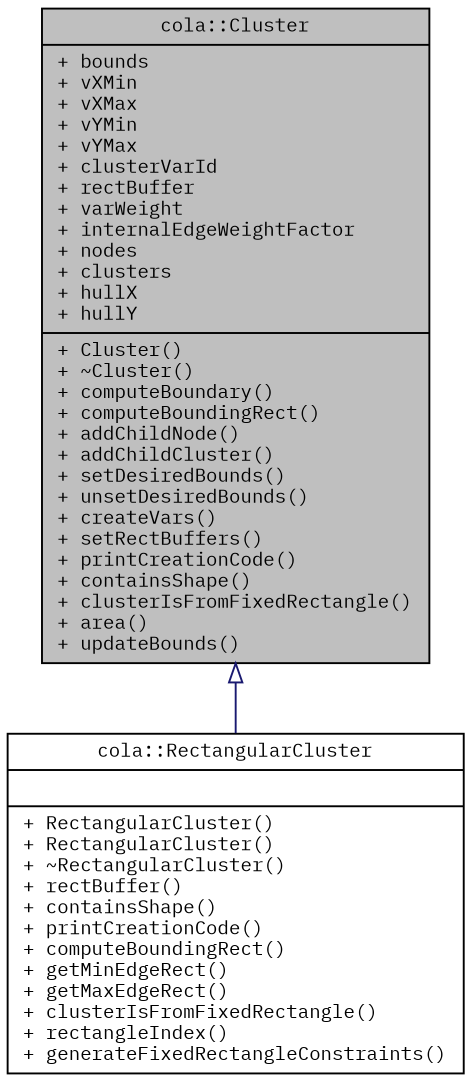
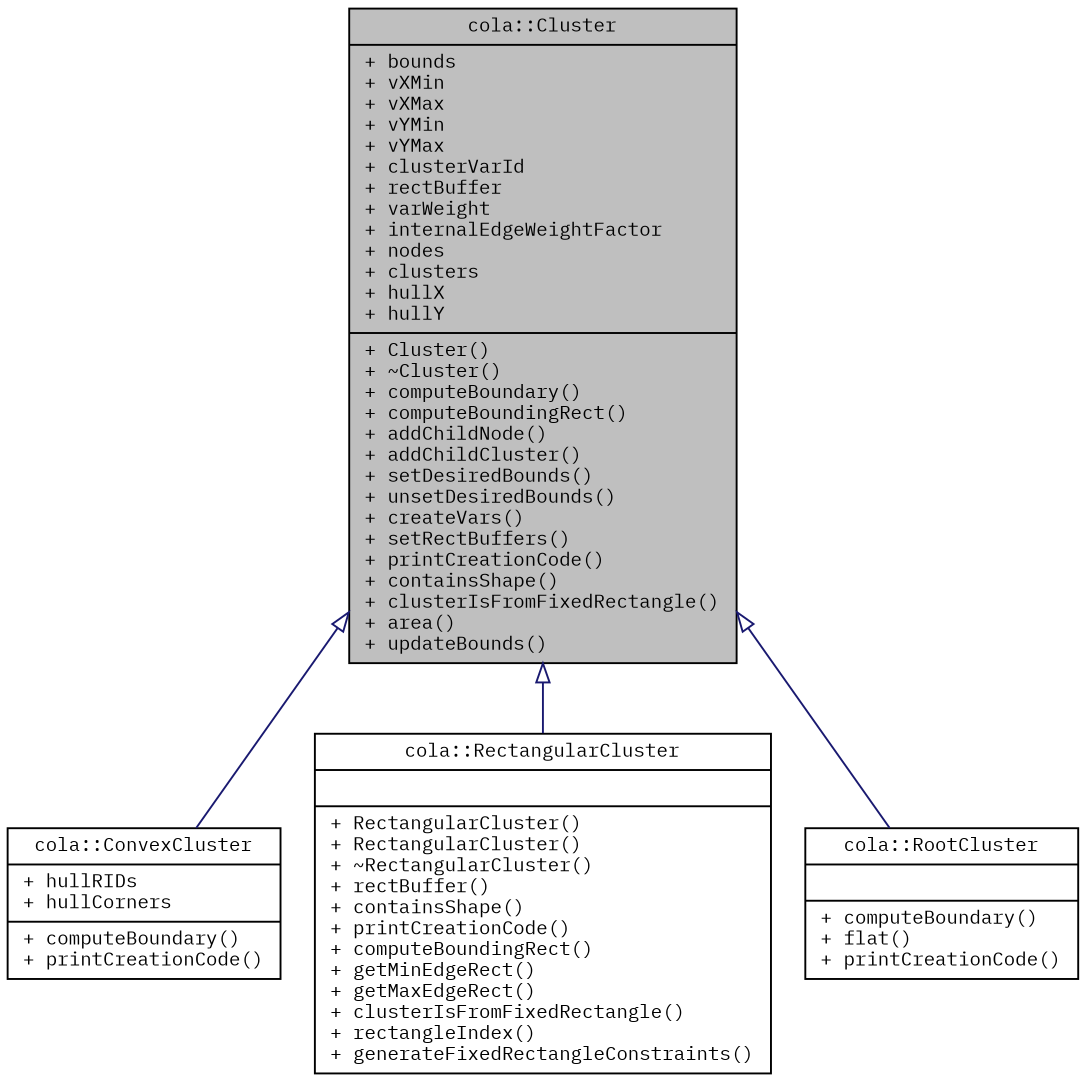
none -> (144, 904)
none -> (942, 904)
